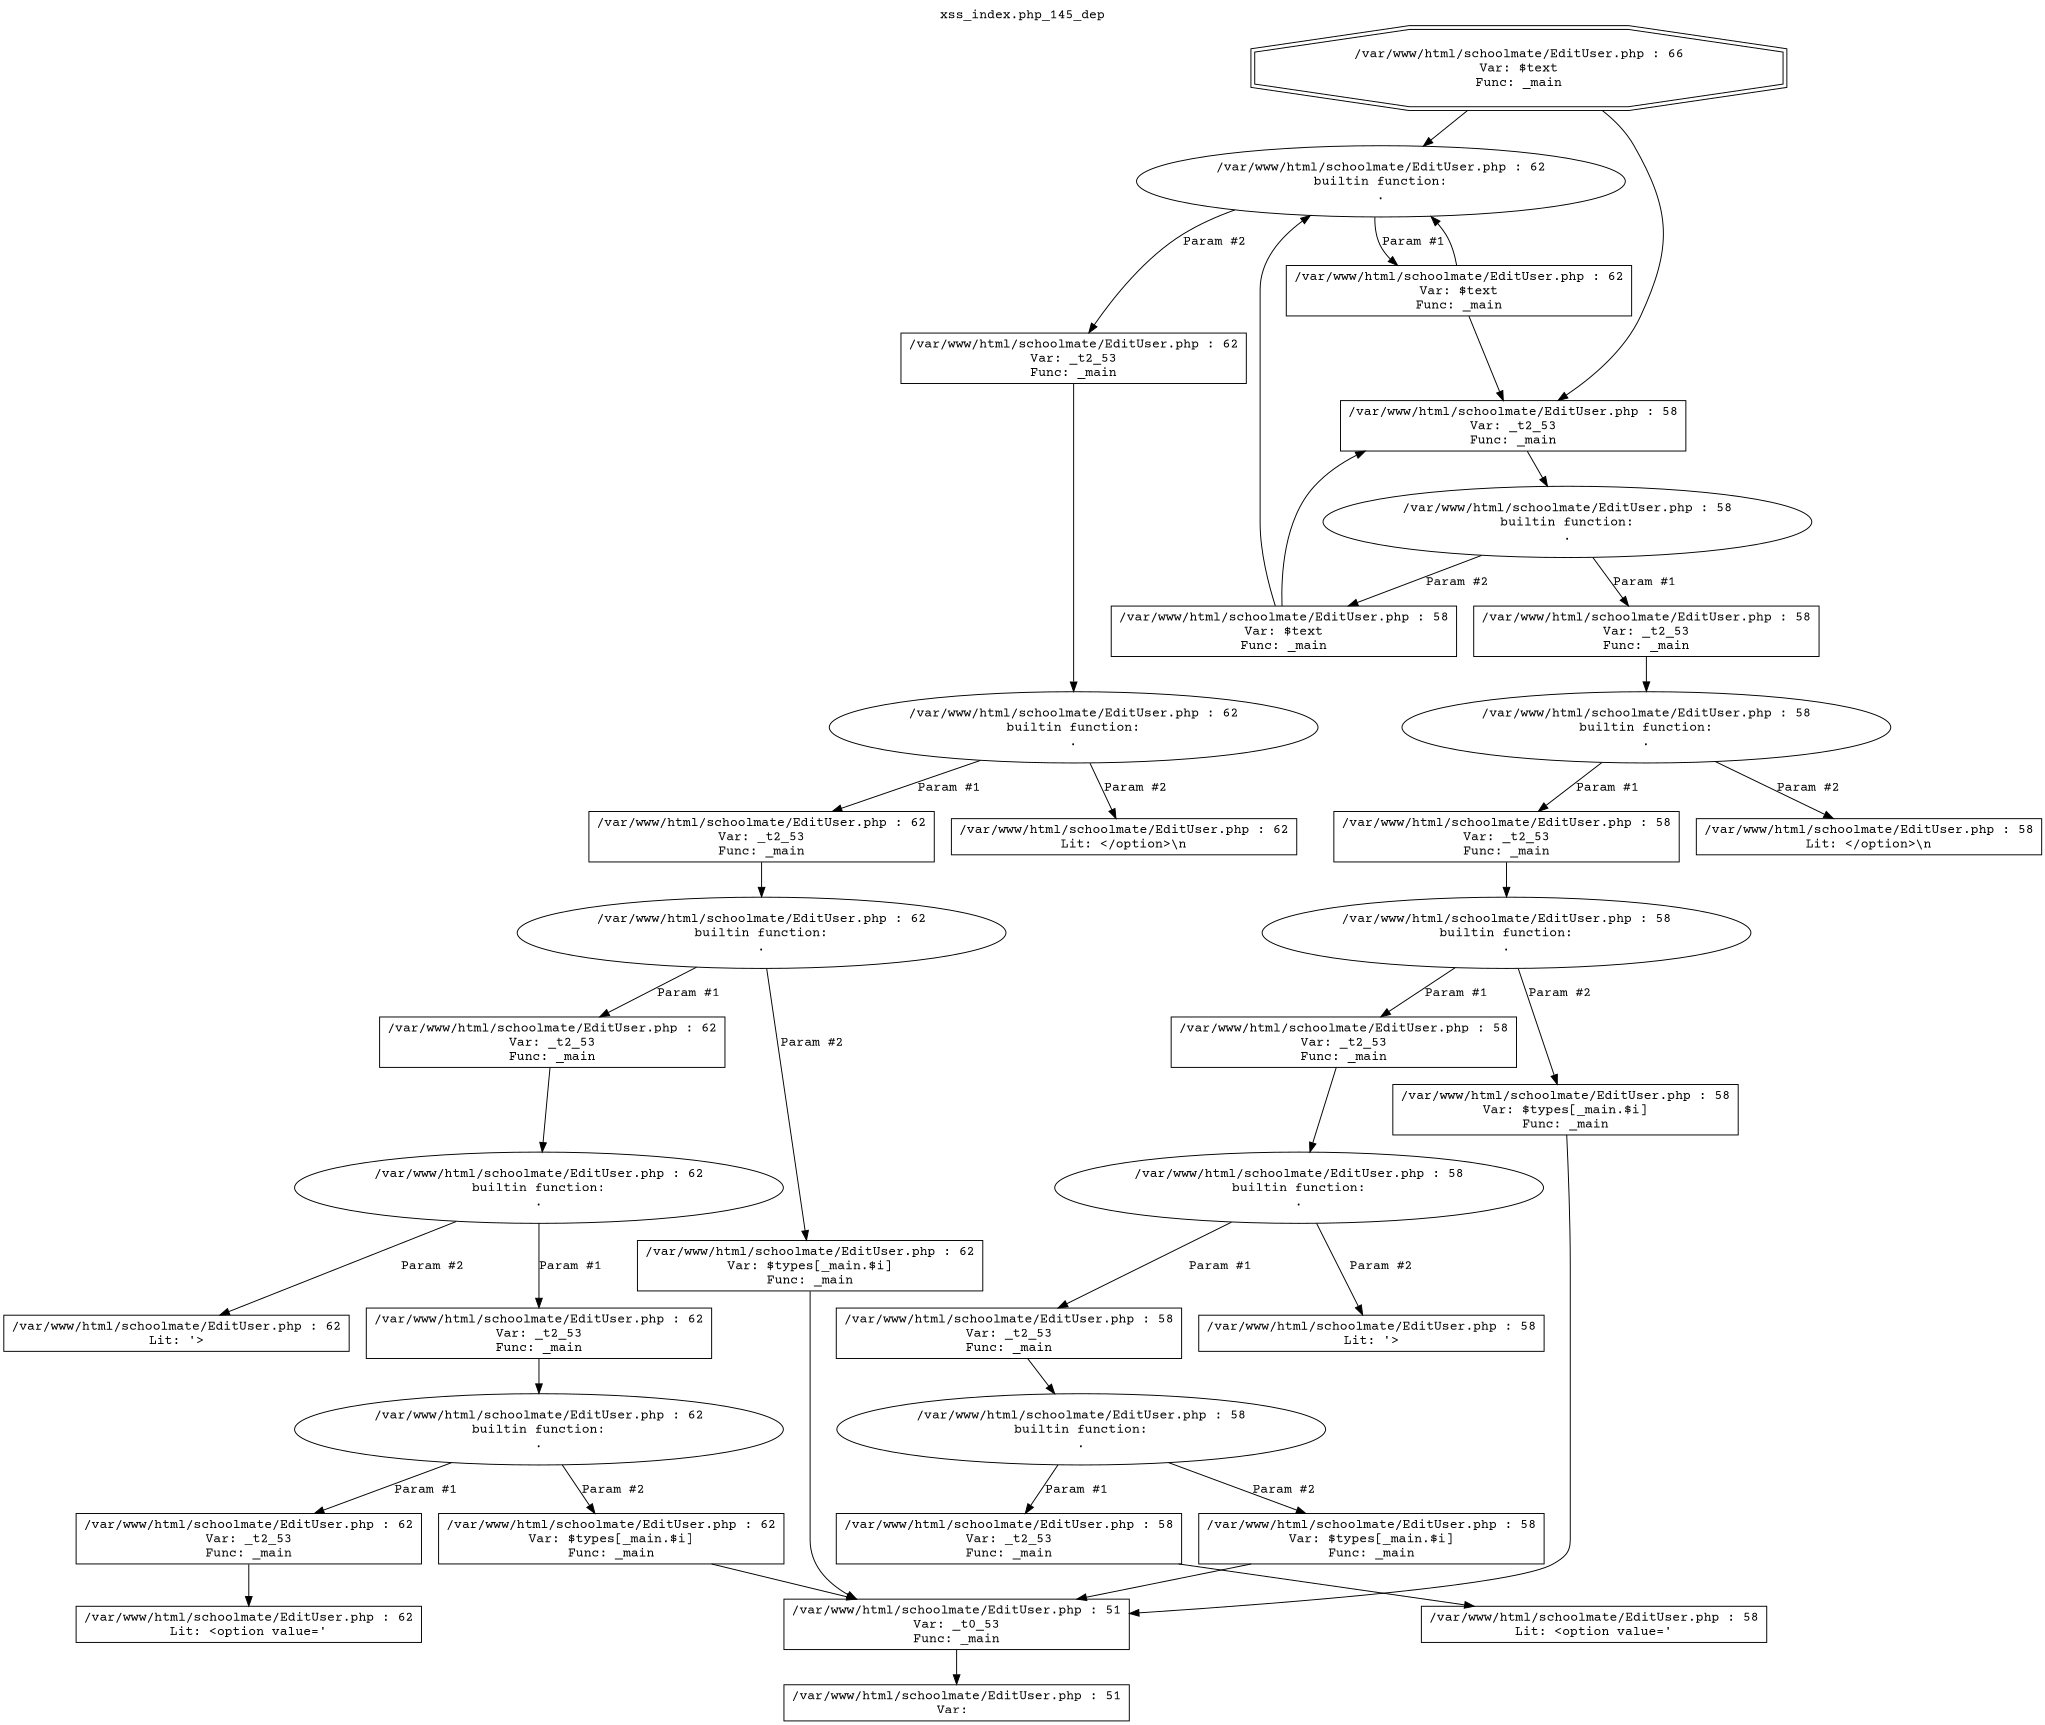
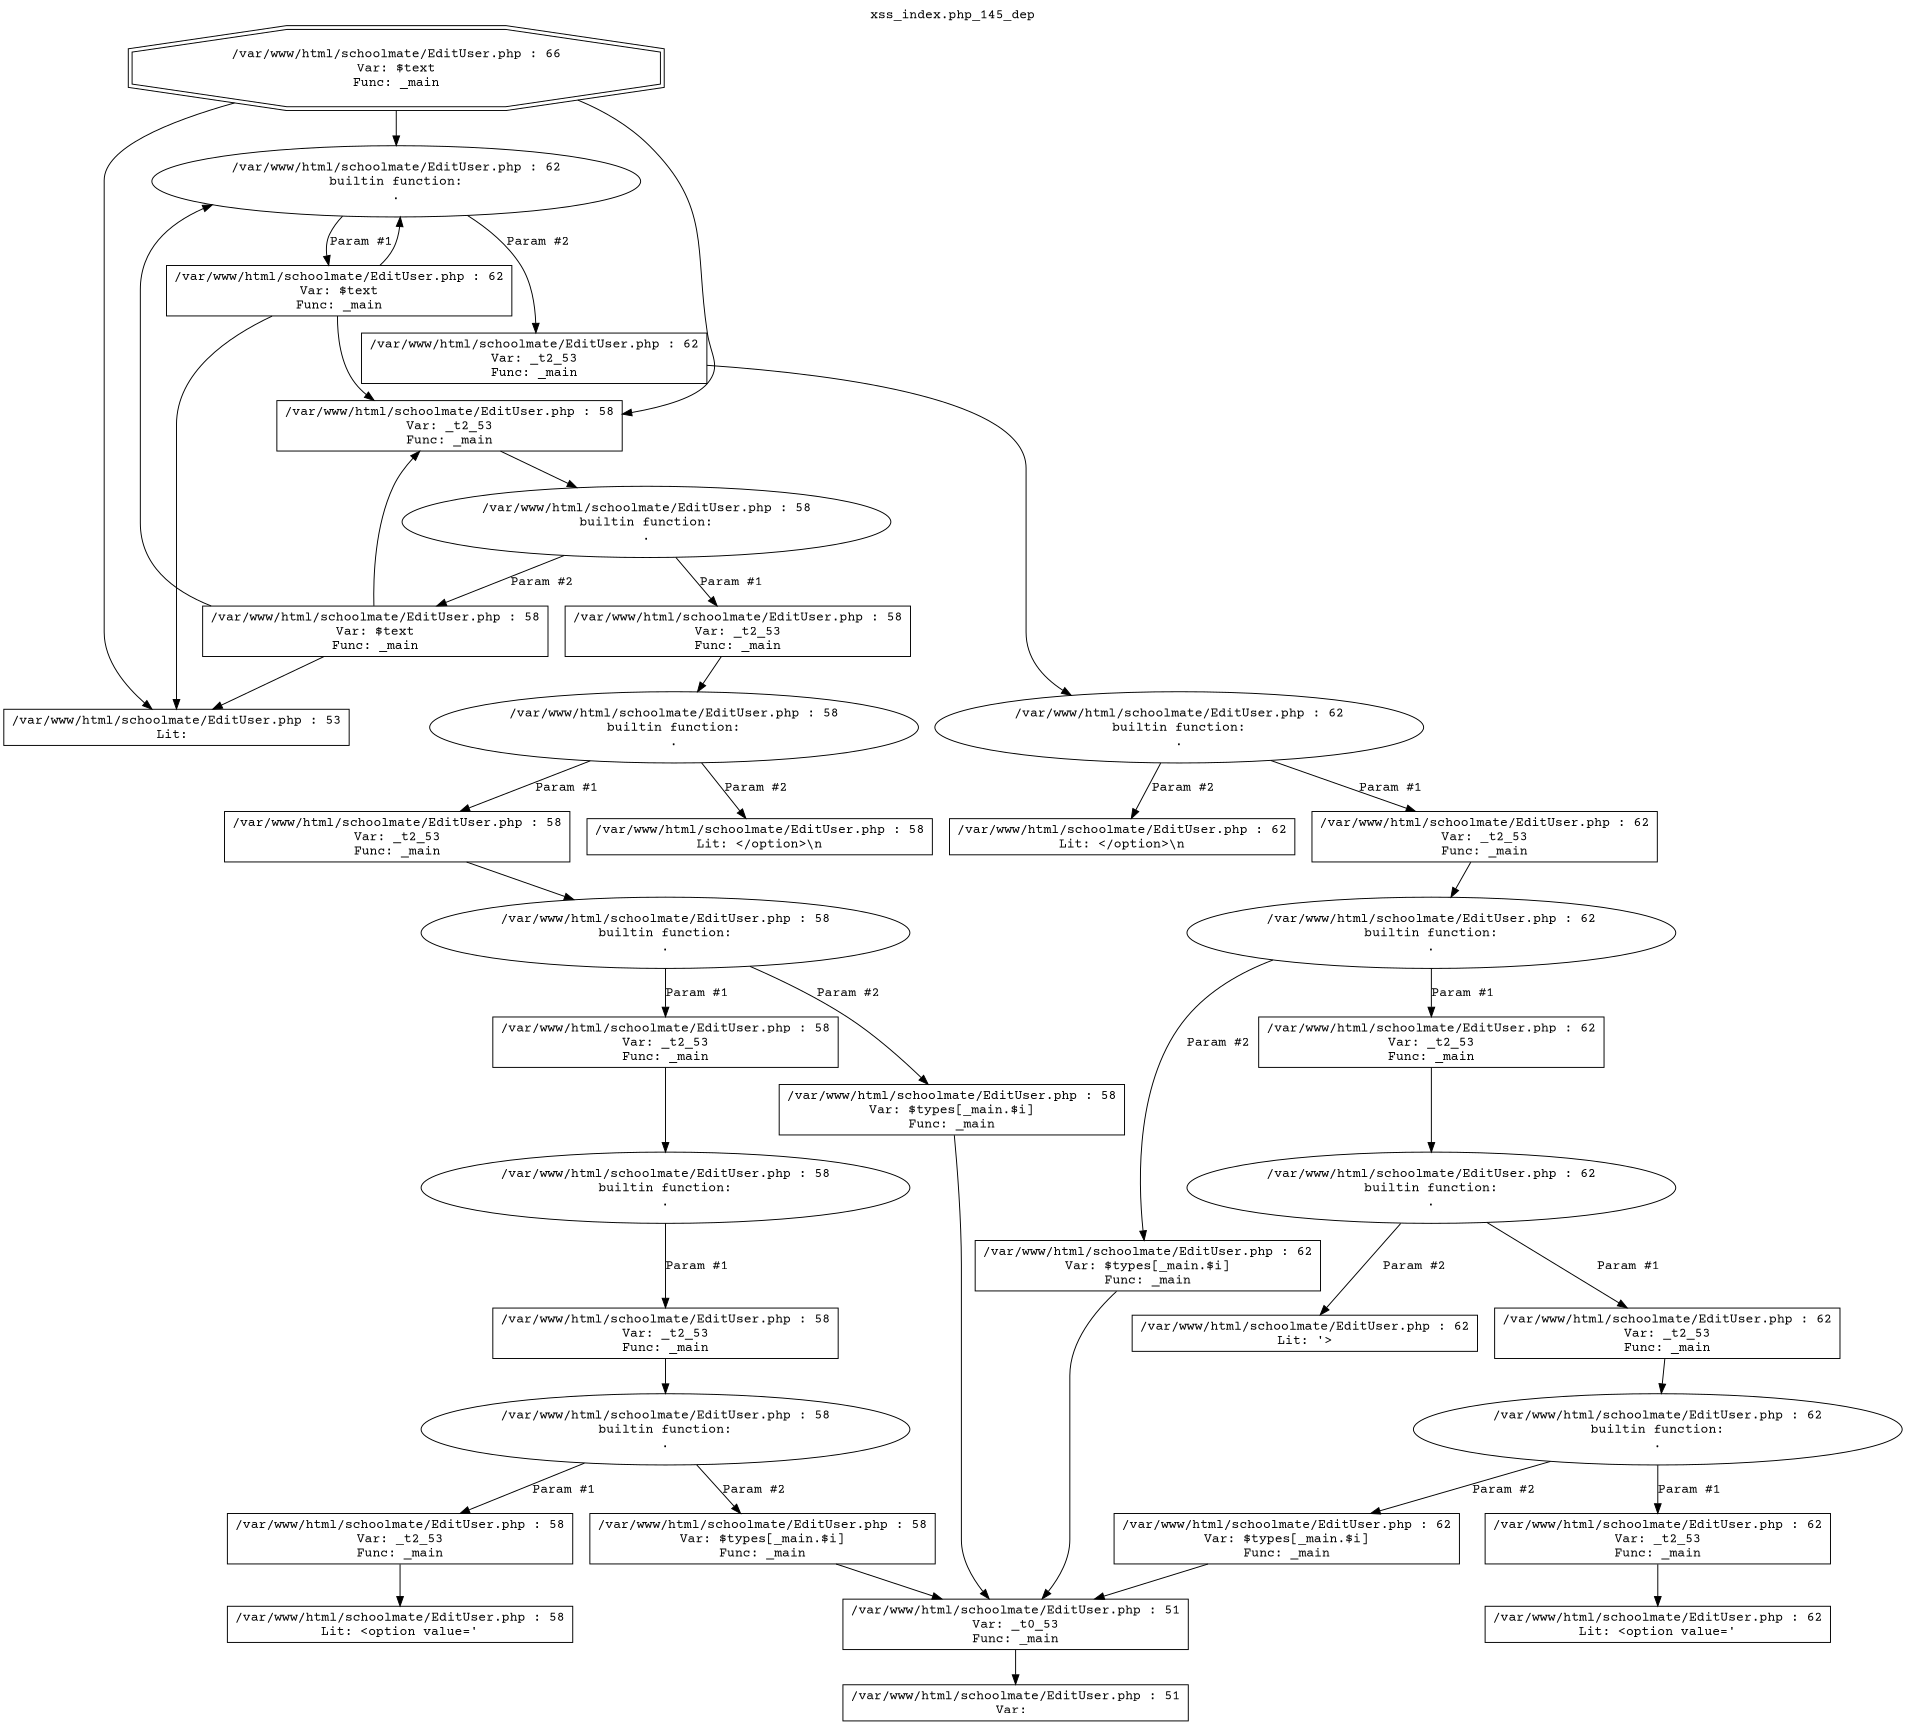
none -> (176, 727)
(1371, 1333) -> none
